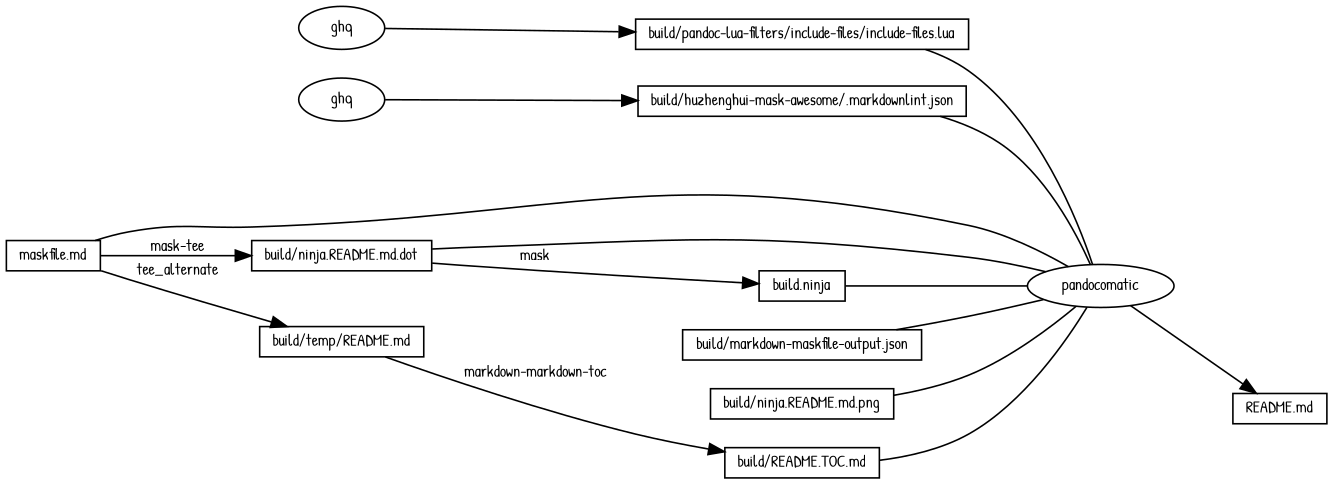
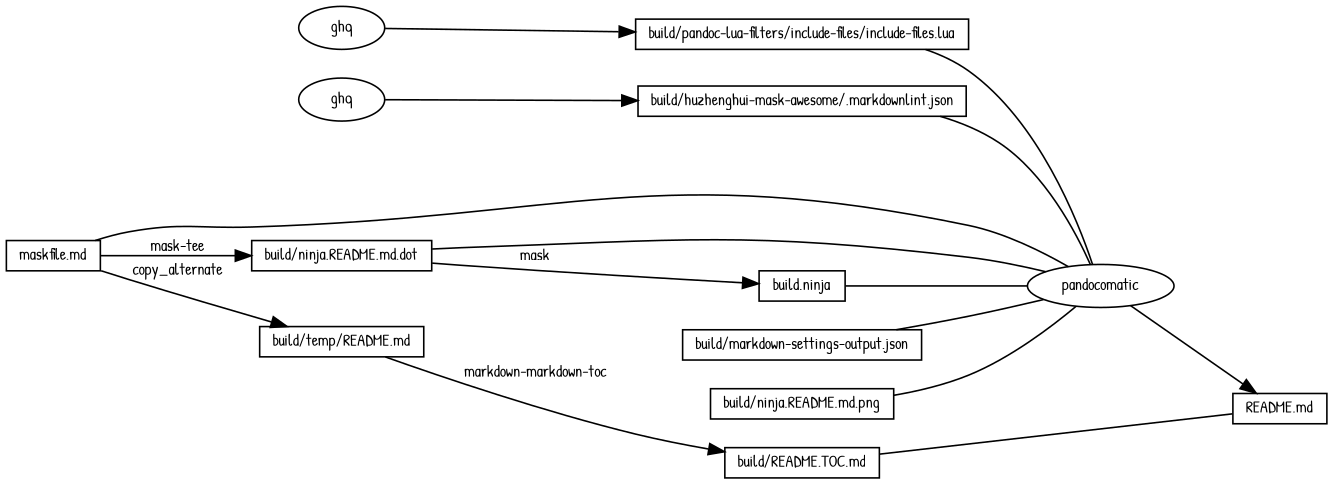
(176, 271) -> (176, 271)
(802, 345) -> (802, 345)
(1002, 410) -> (1056, 434)
